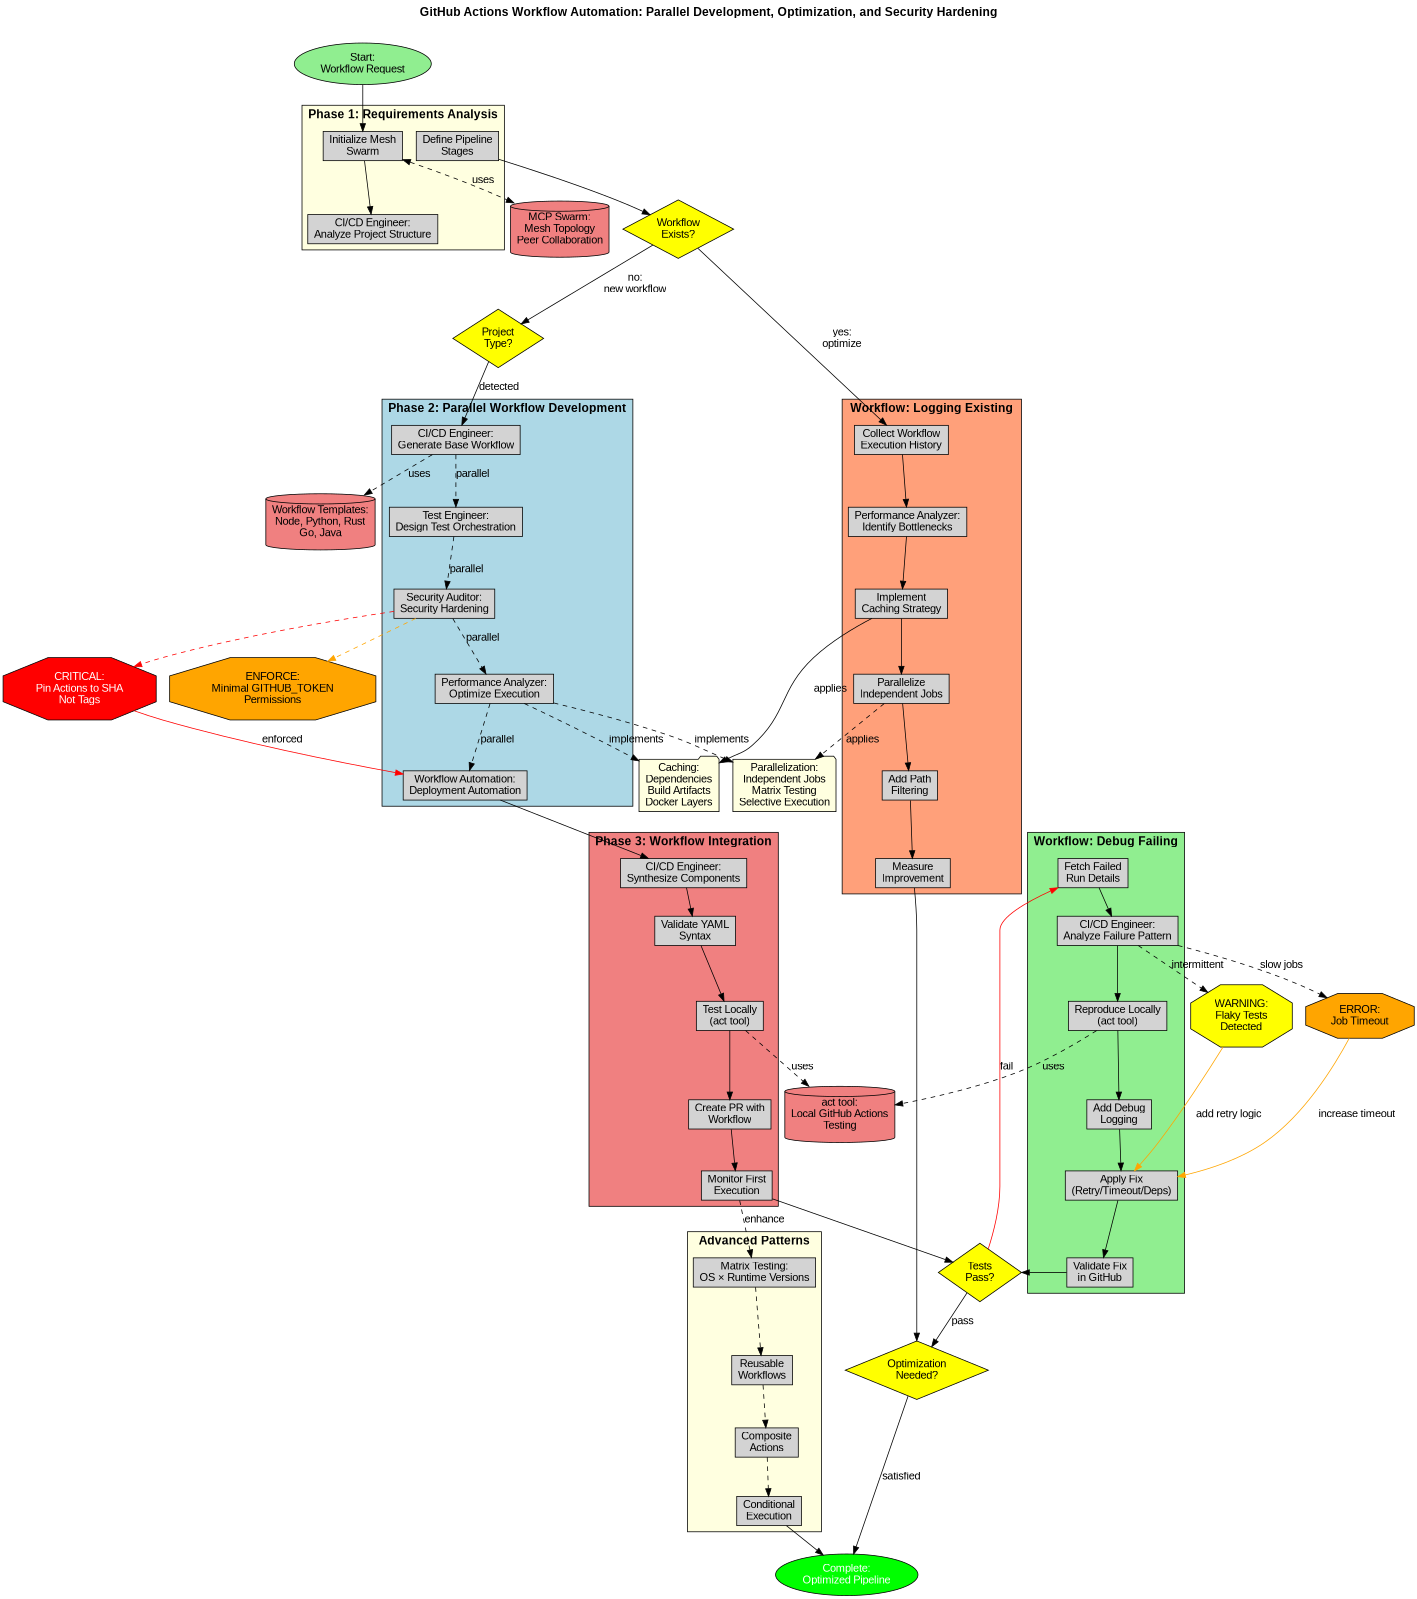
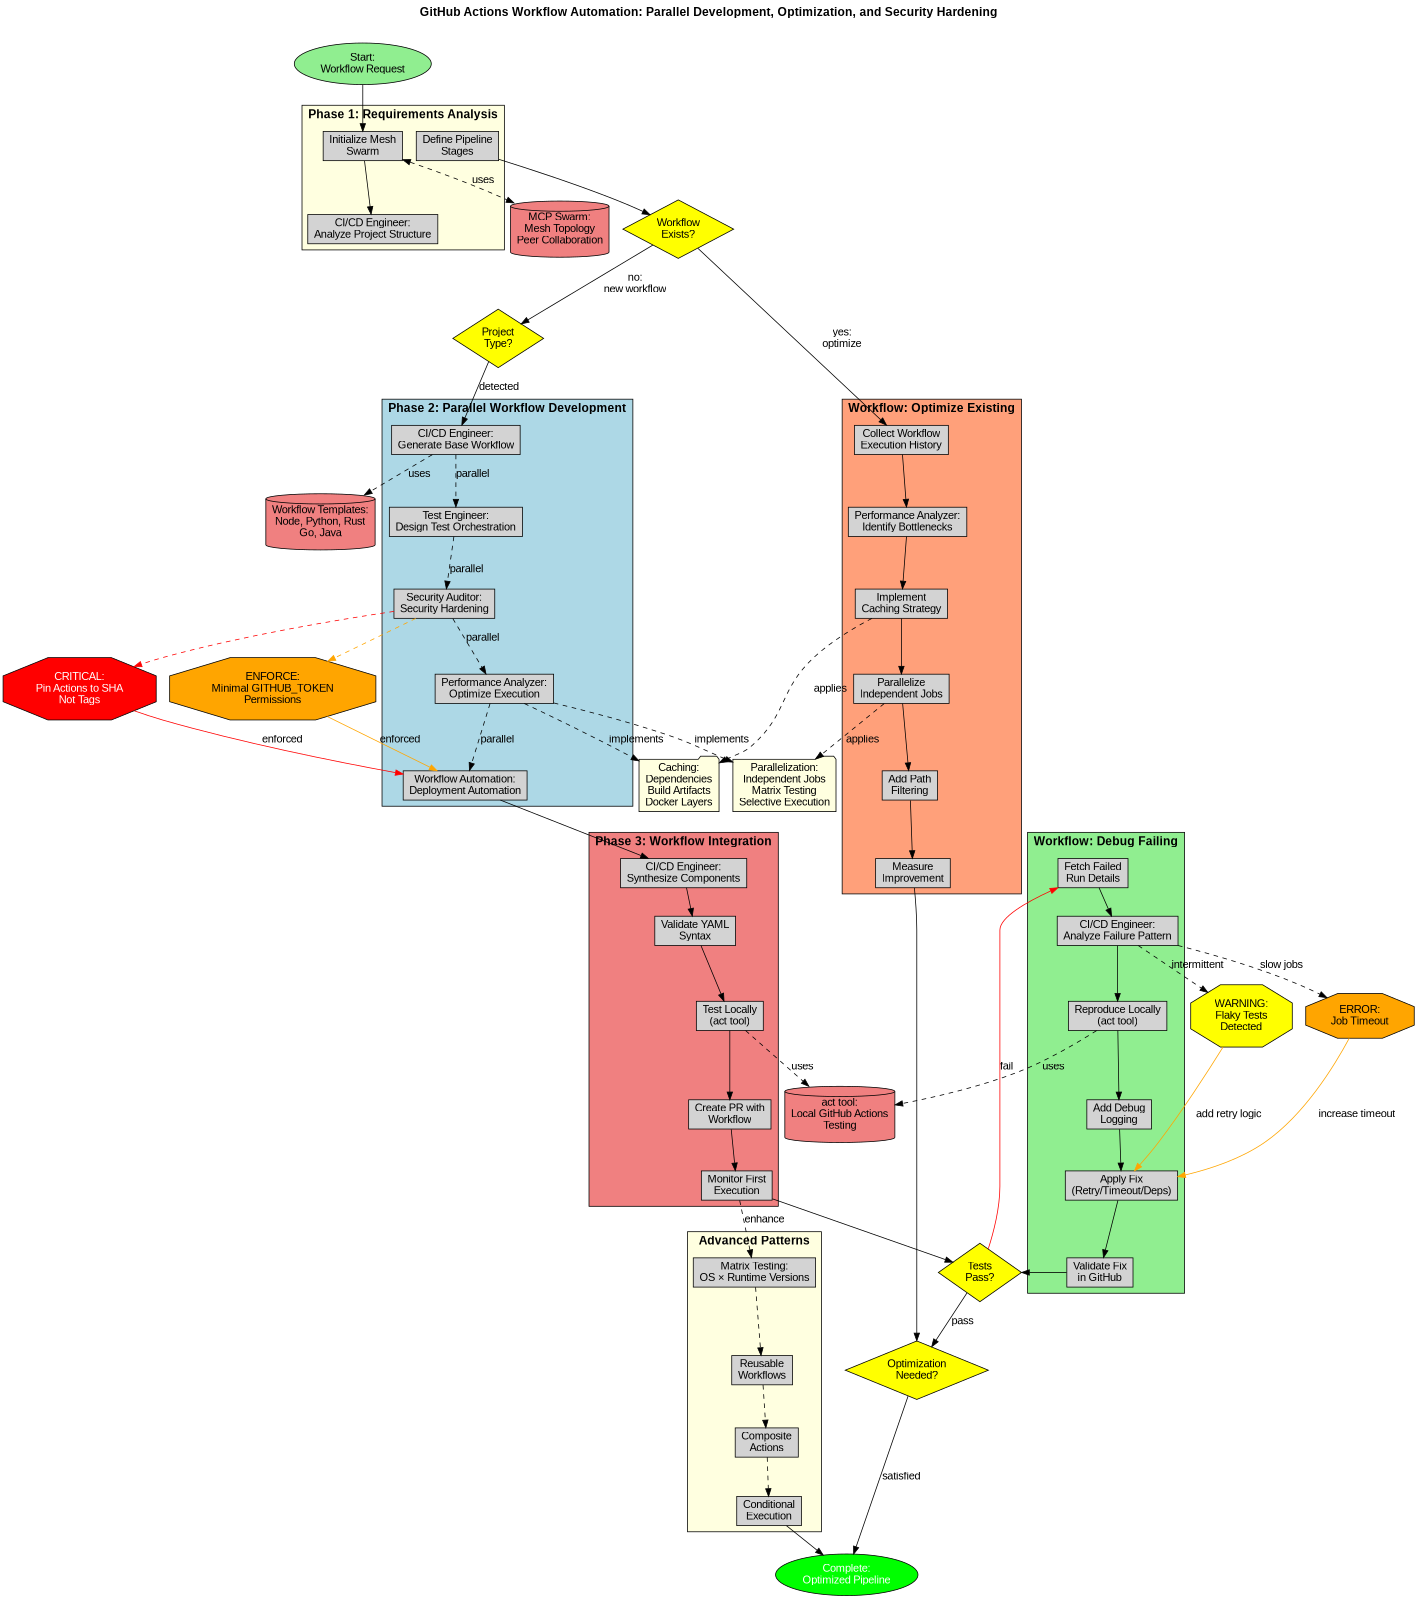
(932, 409) -> (932, 409)
(793, 684) -> (793, 684)
none -> (376, 741)
